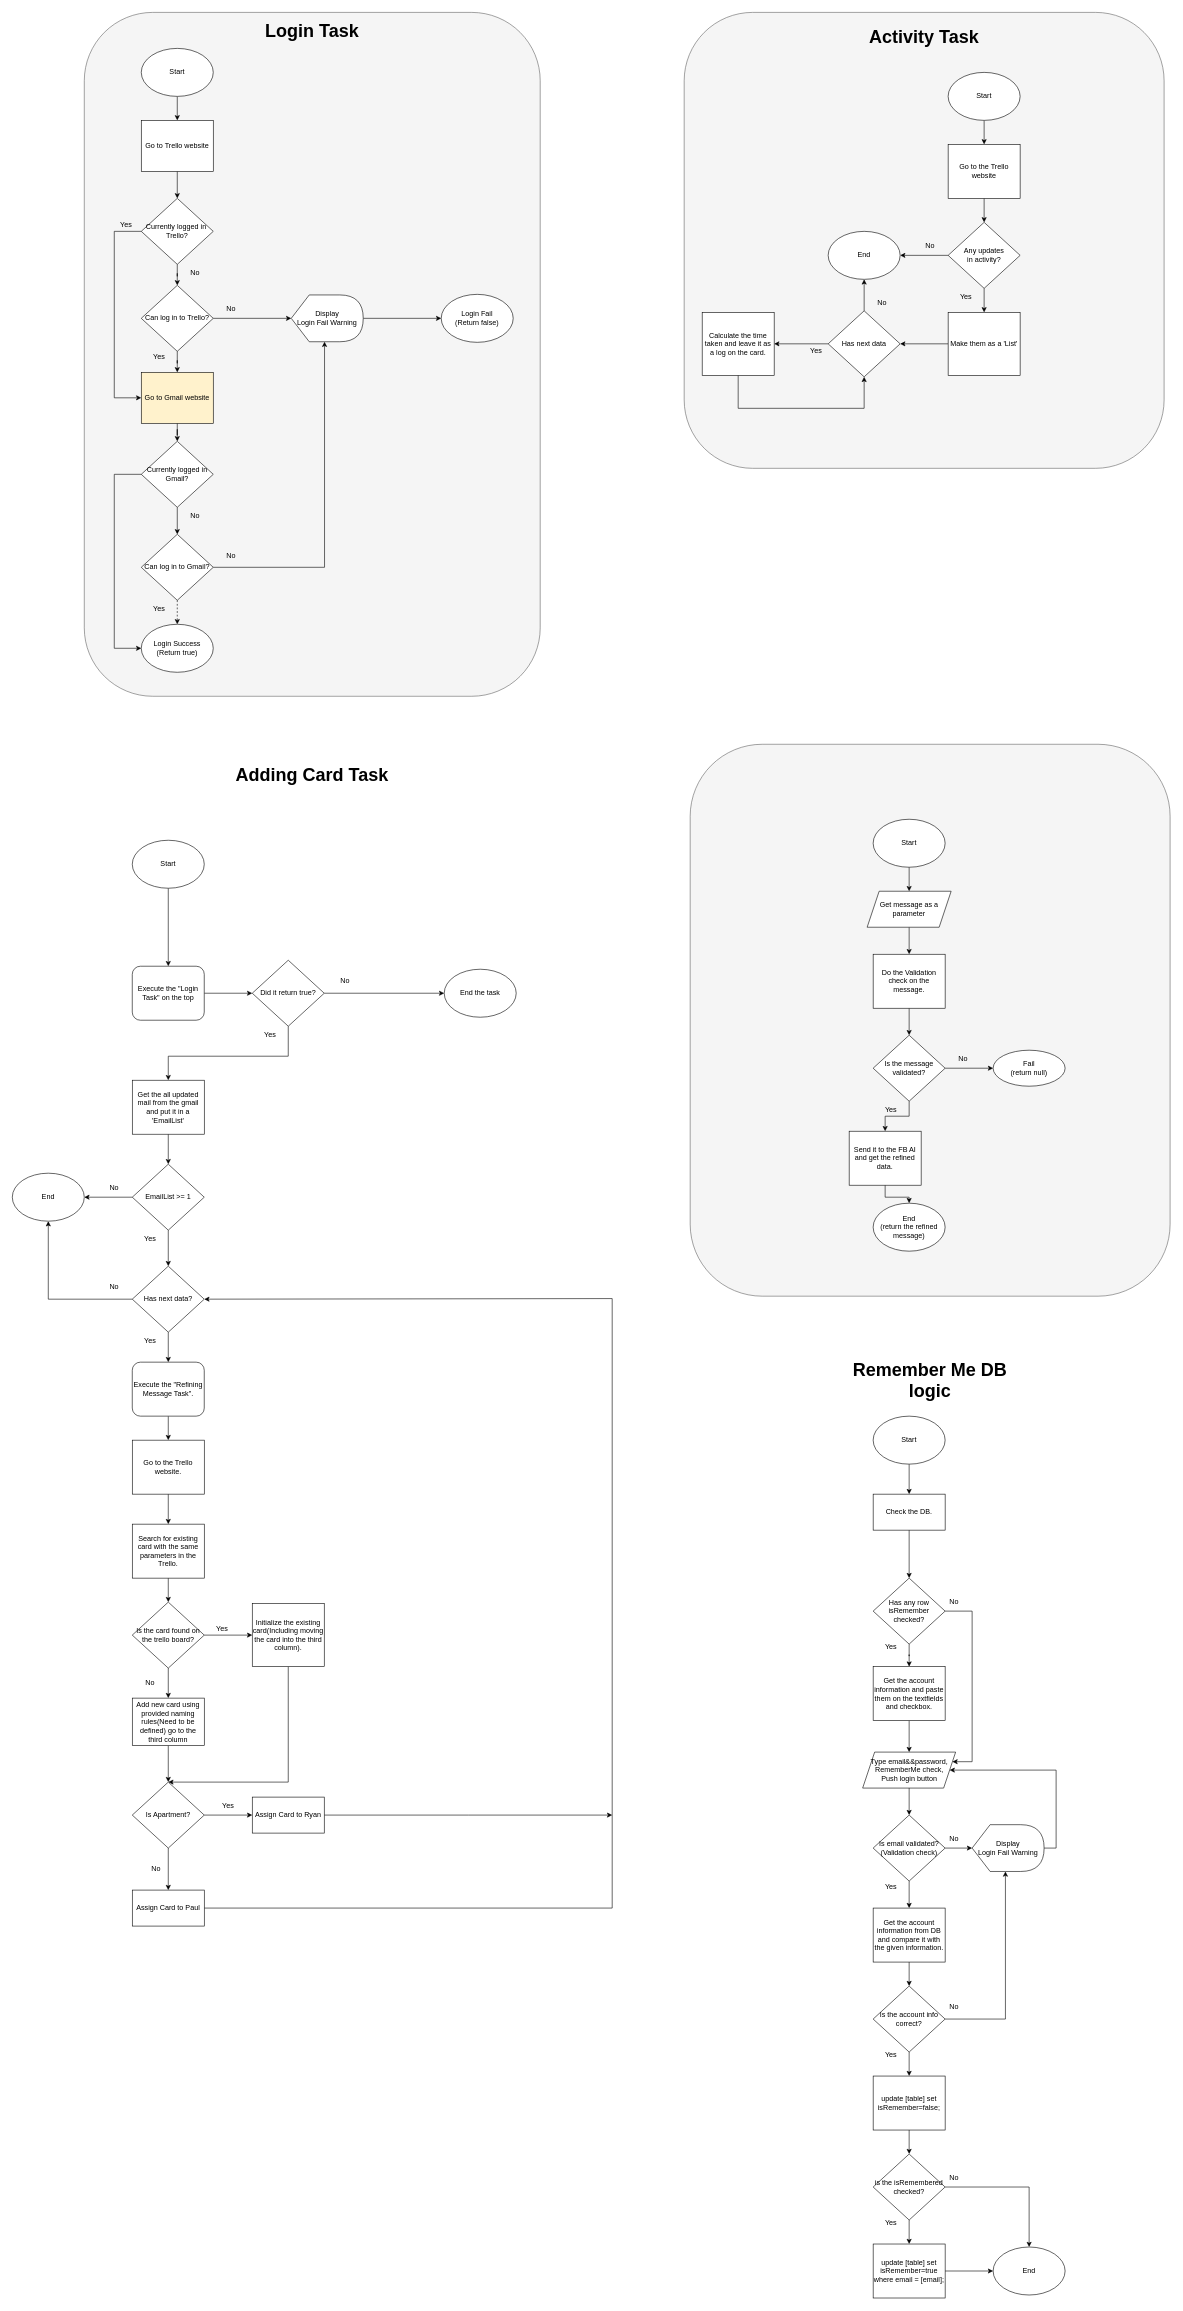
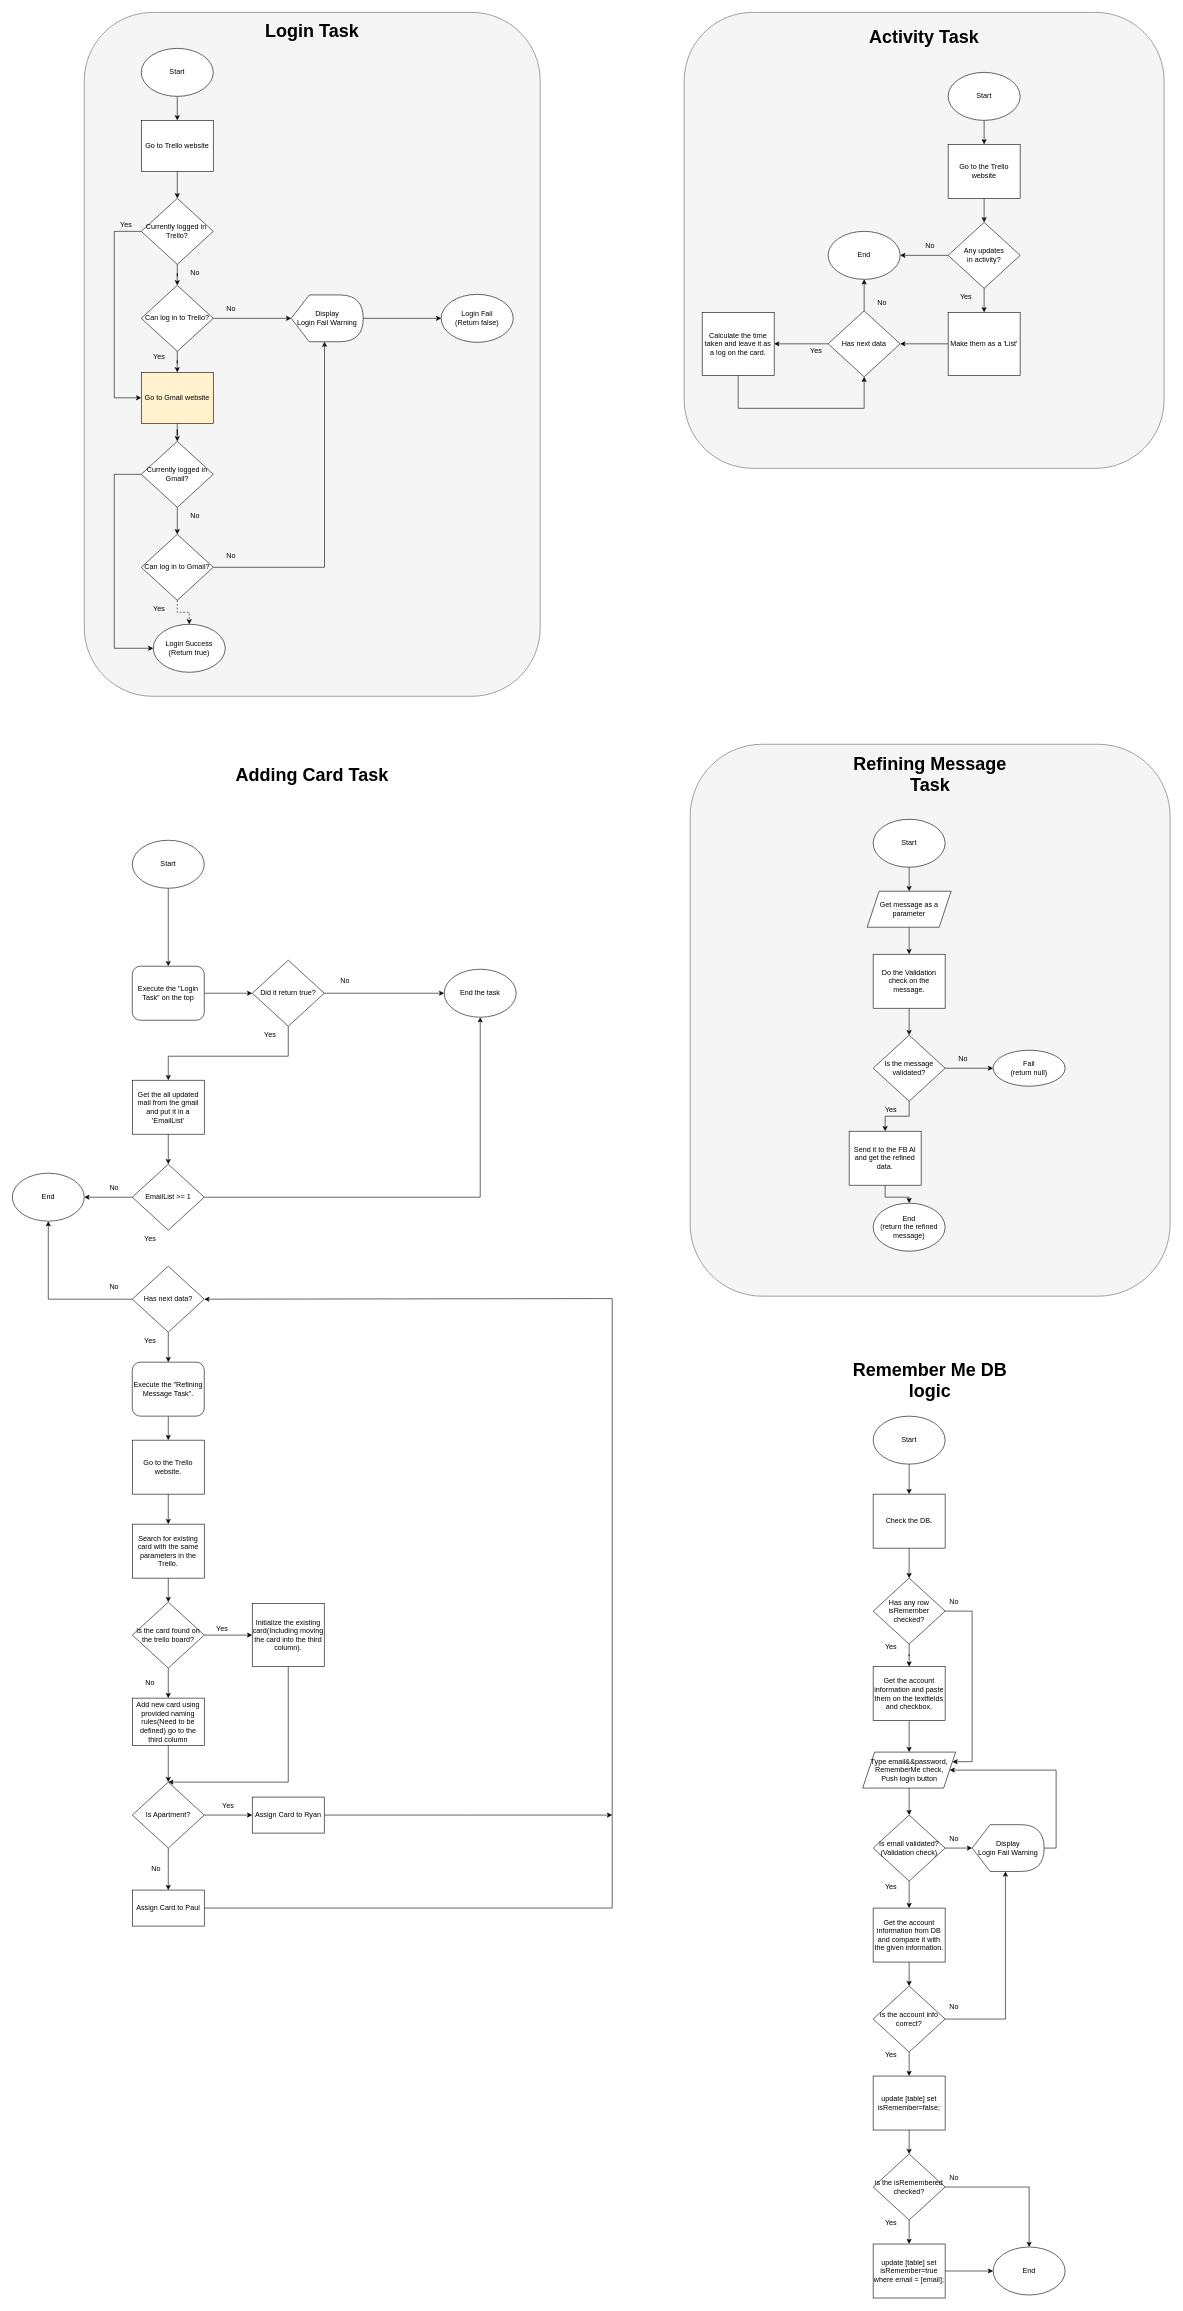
(177, 648) -> (189, 648)
none -> (930, 774)
(168, 1260) -> (480, 1022)
(909, 1512) -> (909, 1521)
